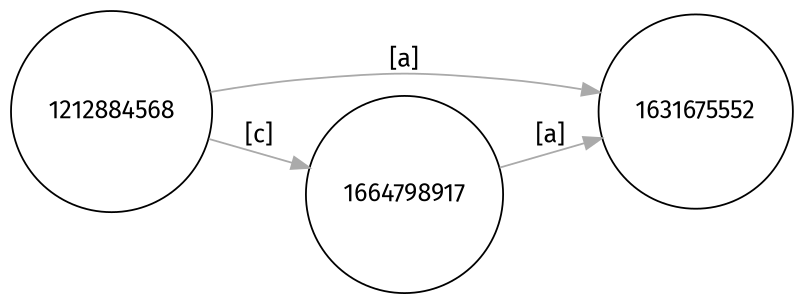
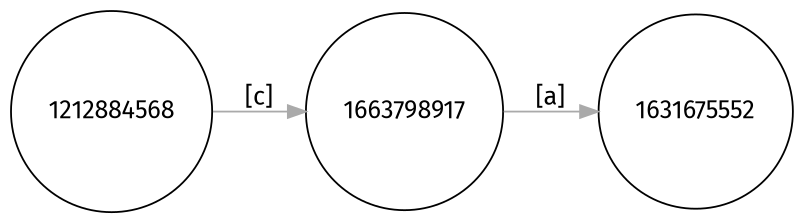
(396, 74) -> none
(405, 195) -> (405, 112)
